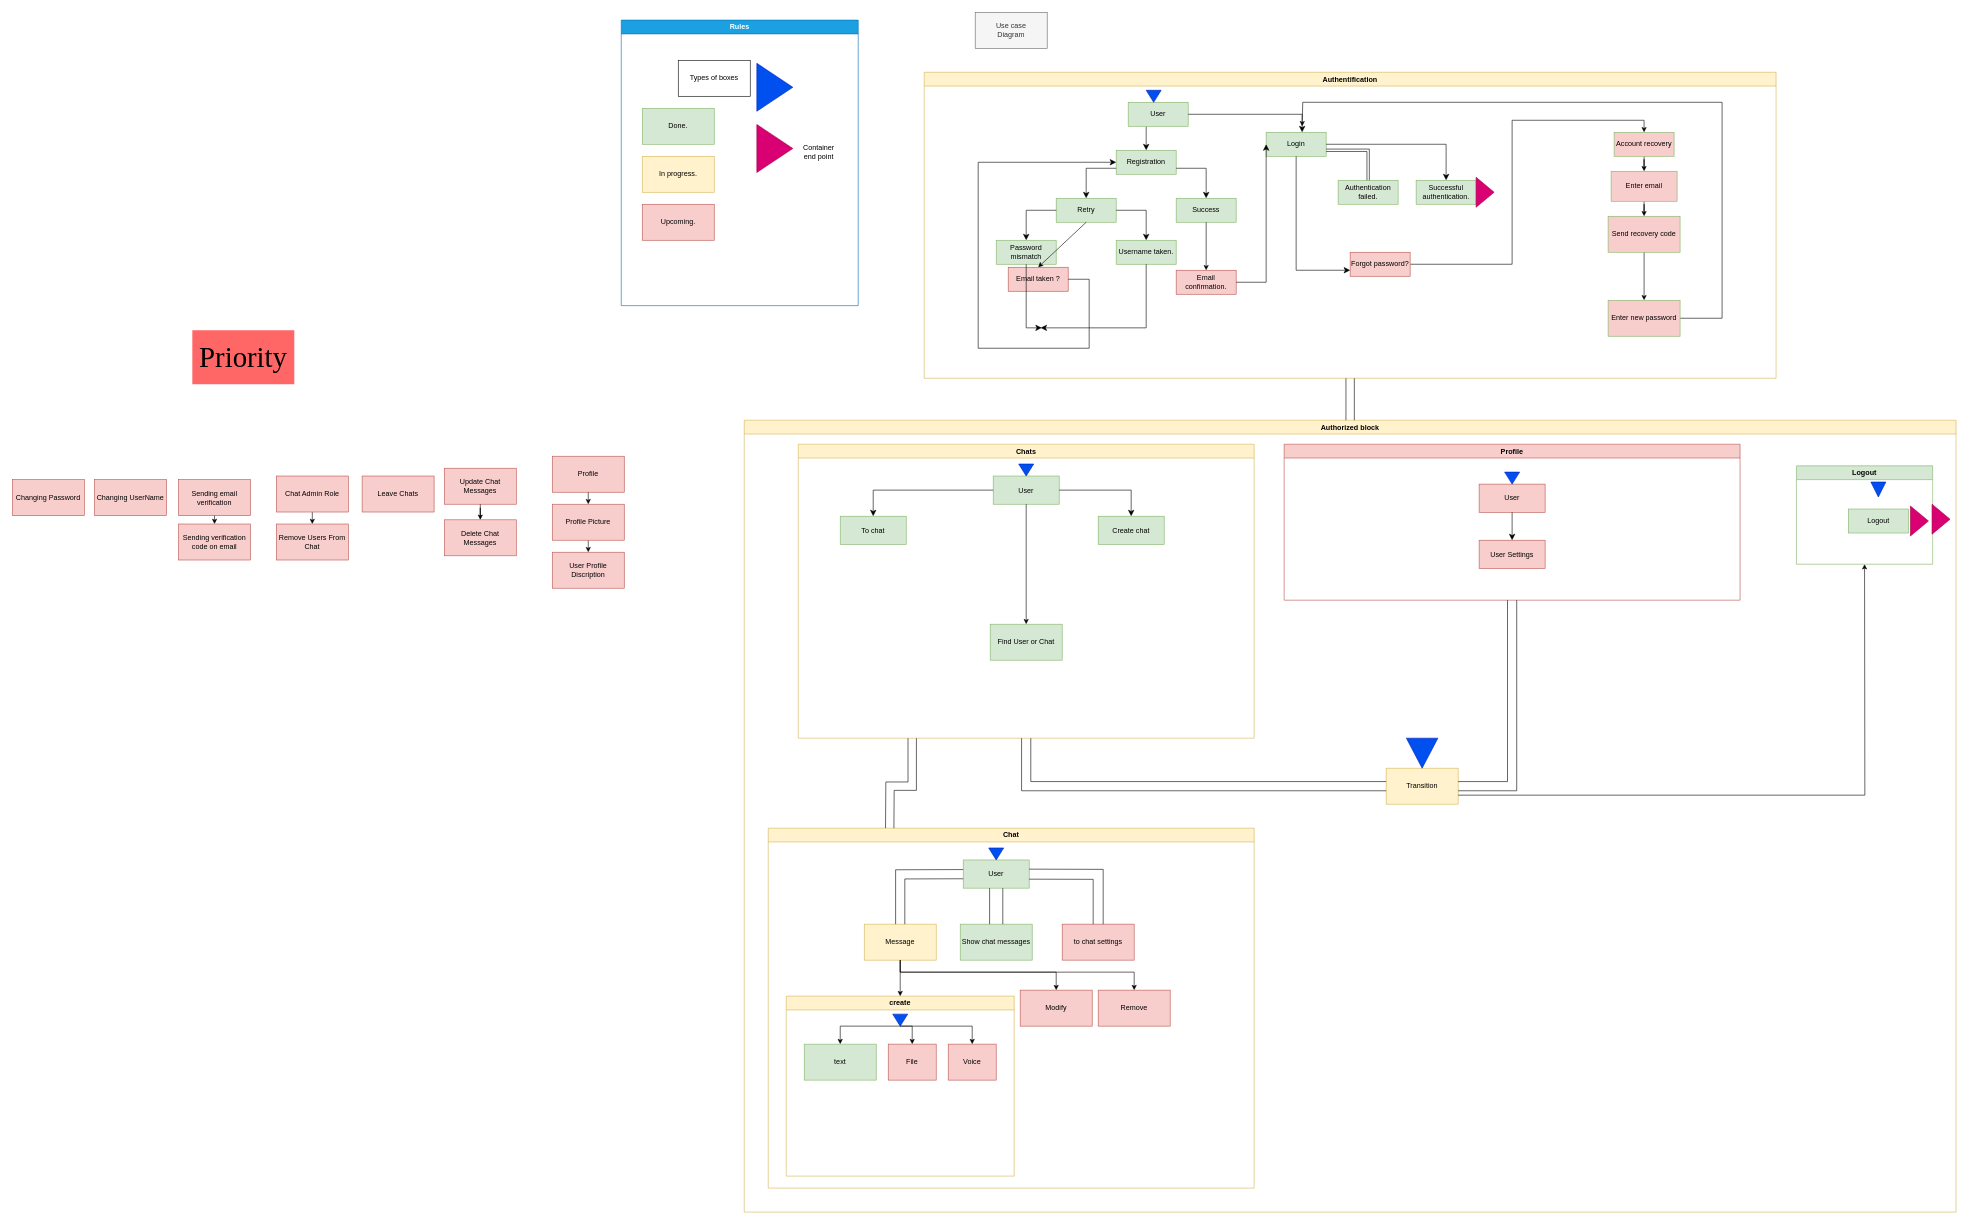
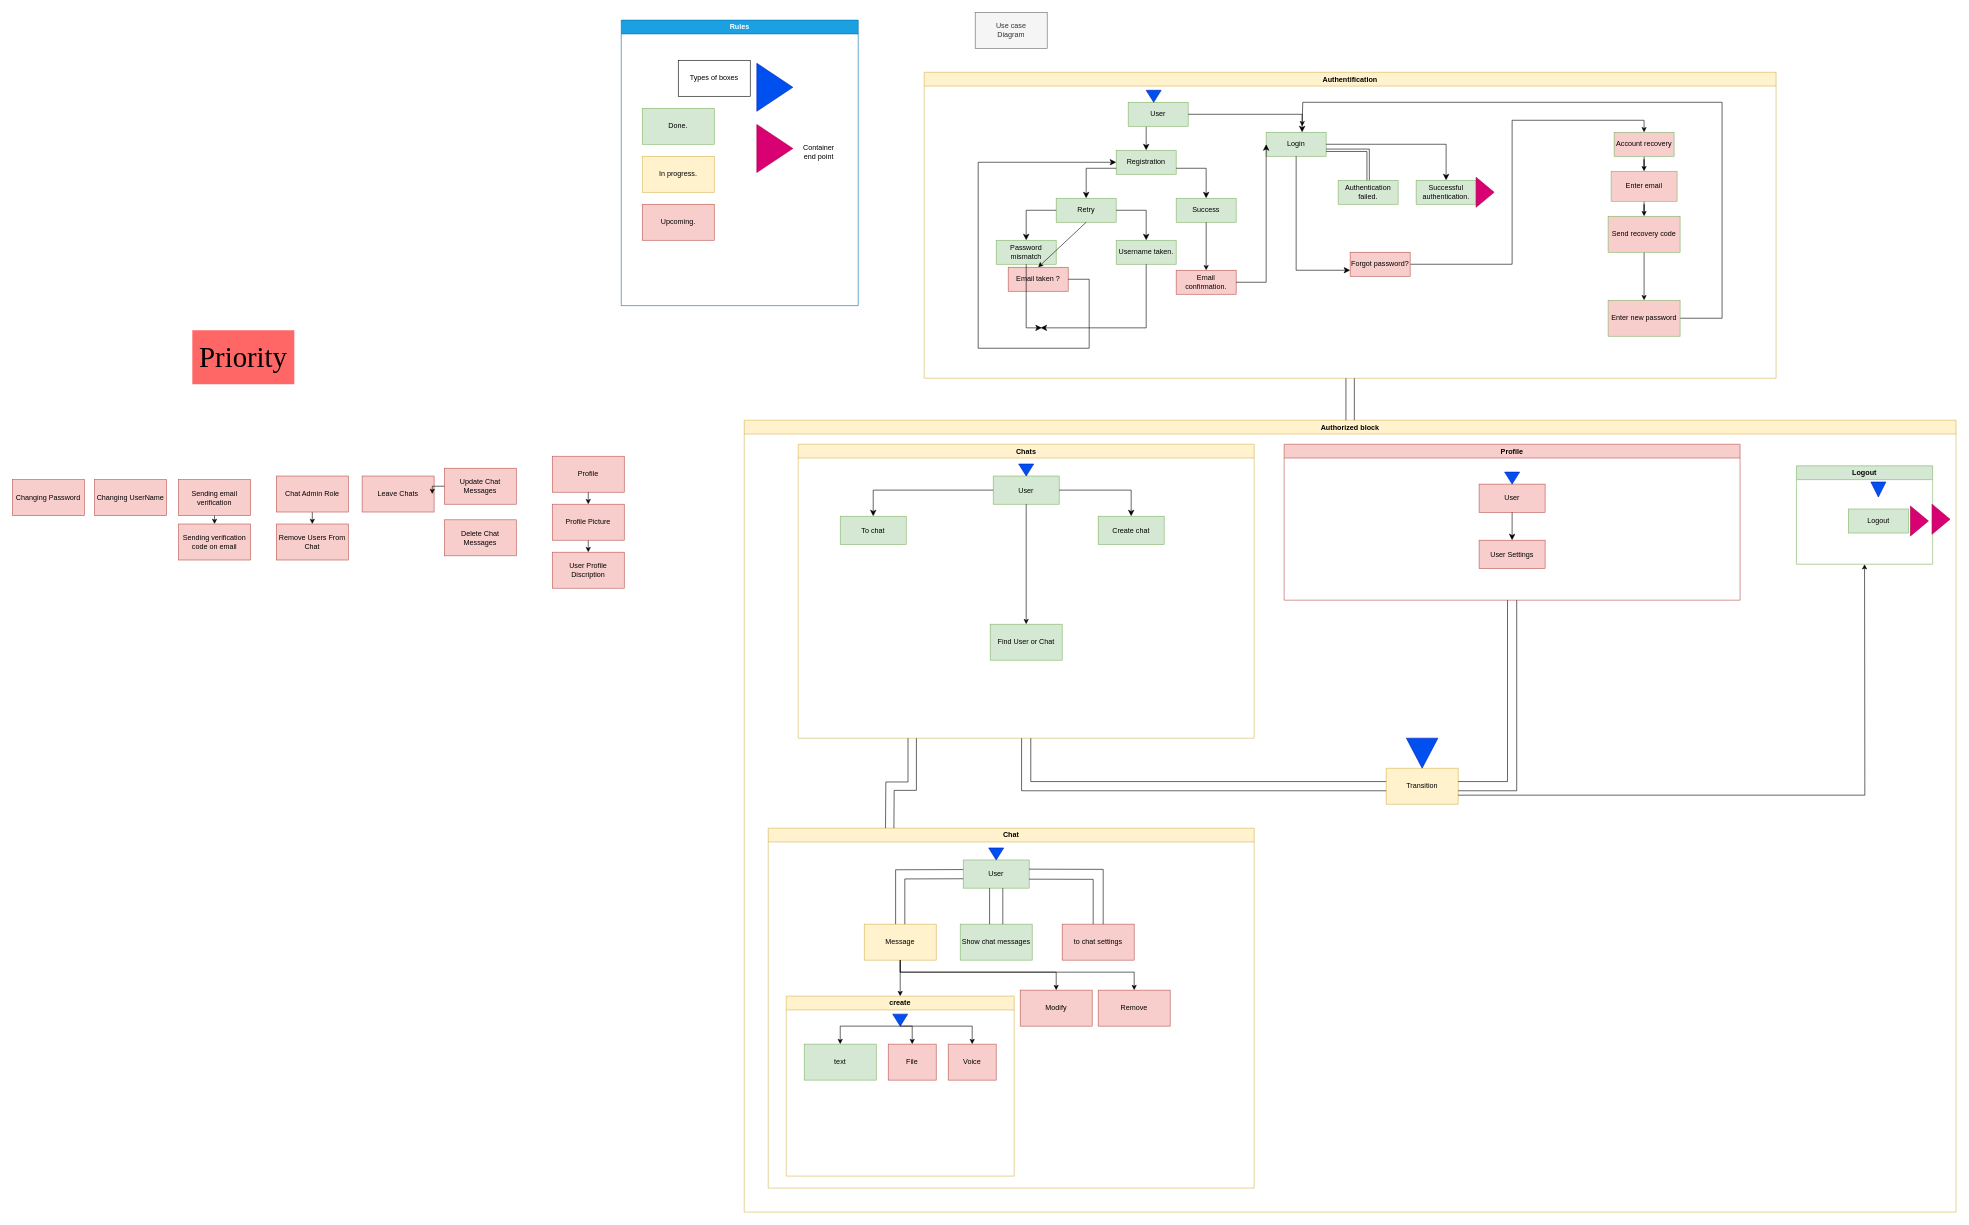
(480, 514) -> (432, 486)
